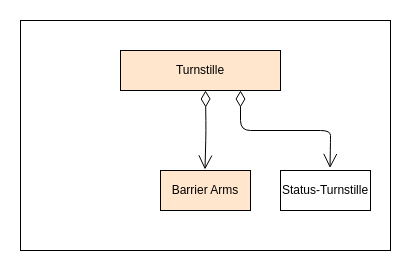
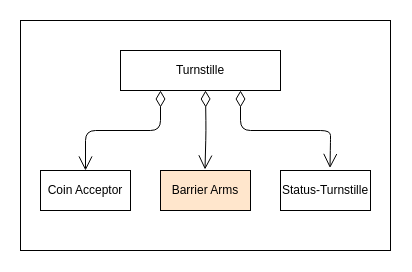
(201, 71) -> (201, 71)
none -> (117, 131)
none -> (86, 191)
